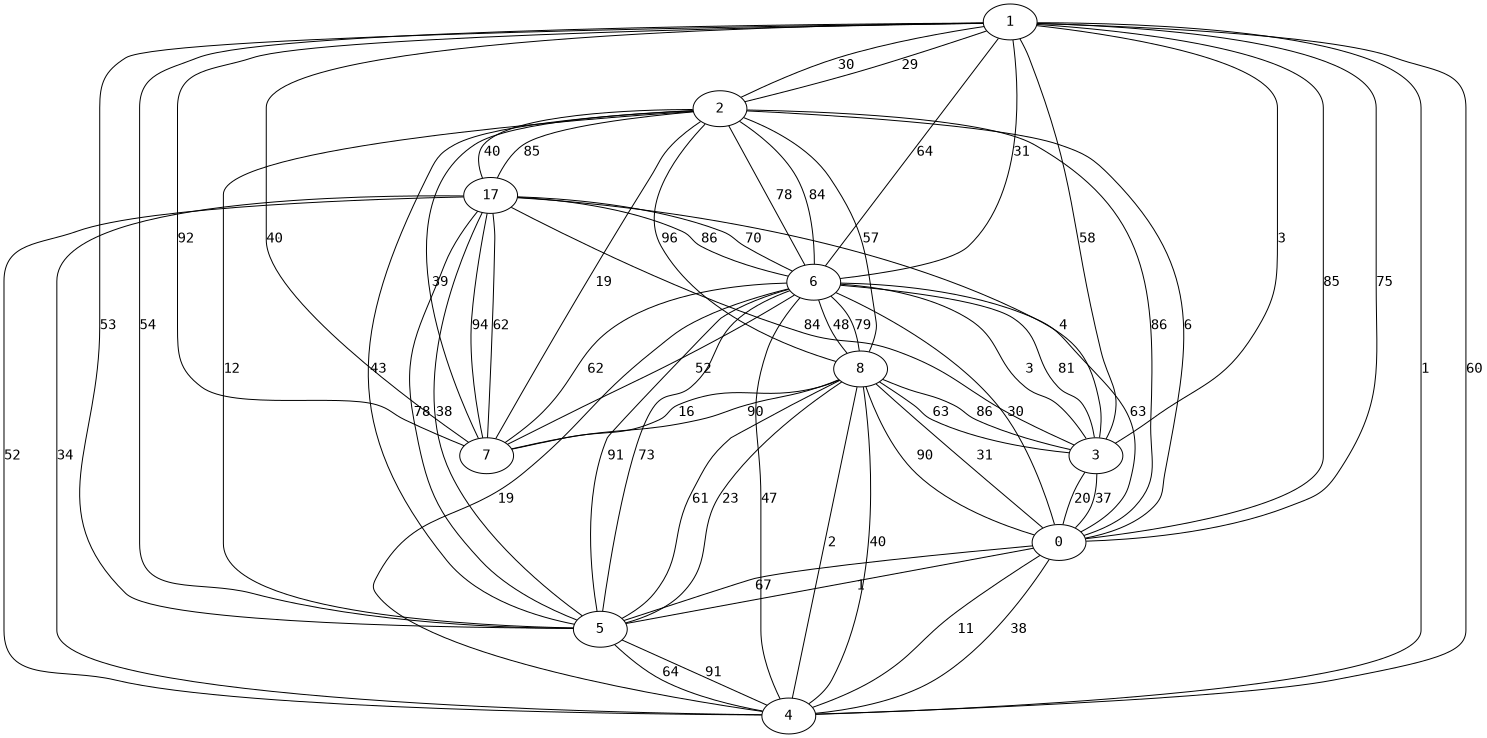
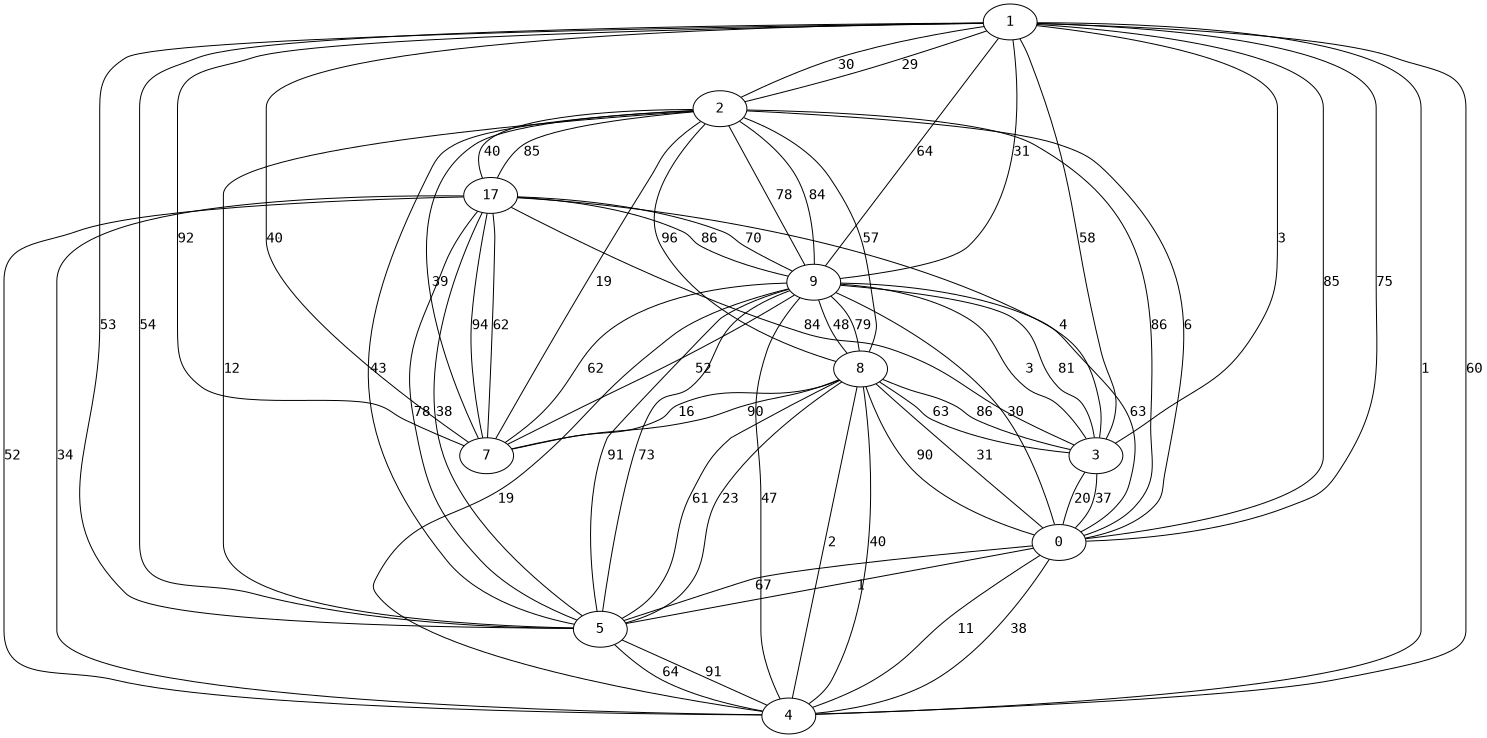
(814, 282) -> (814, 282)
